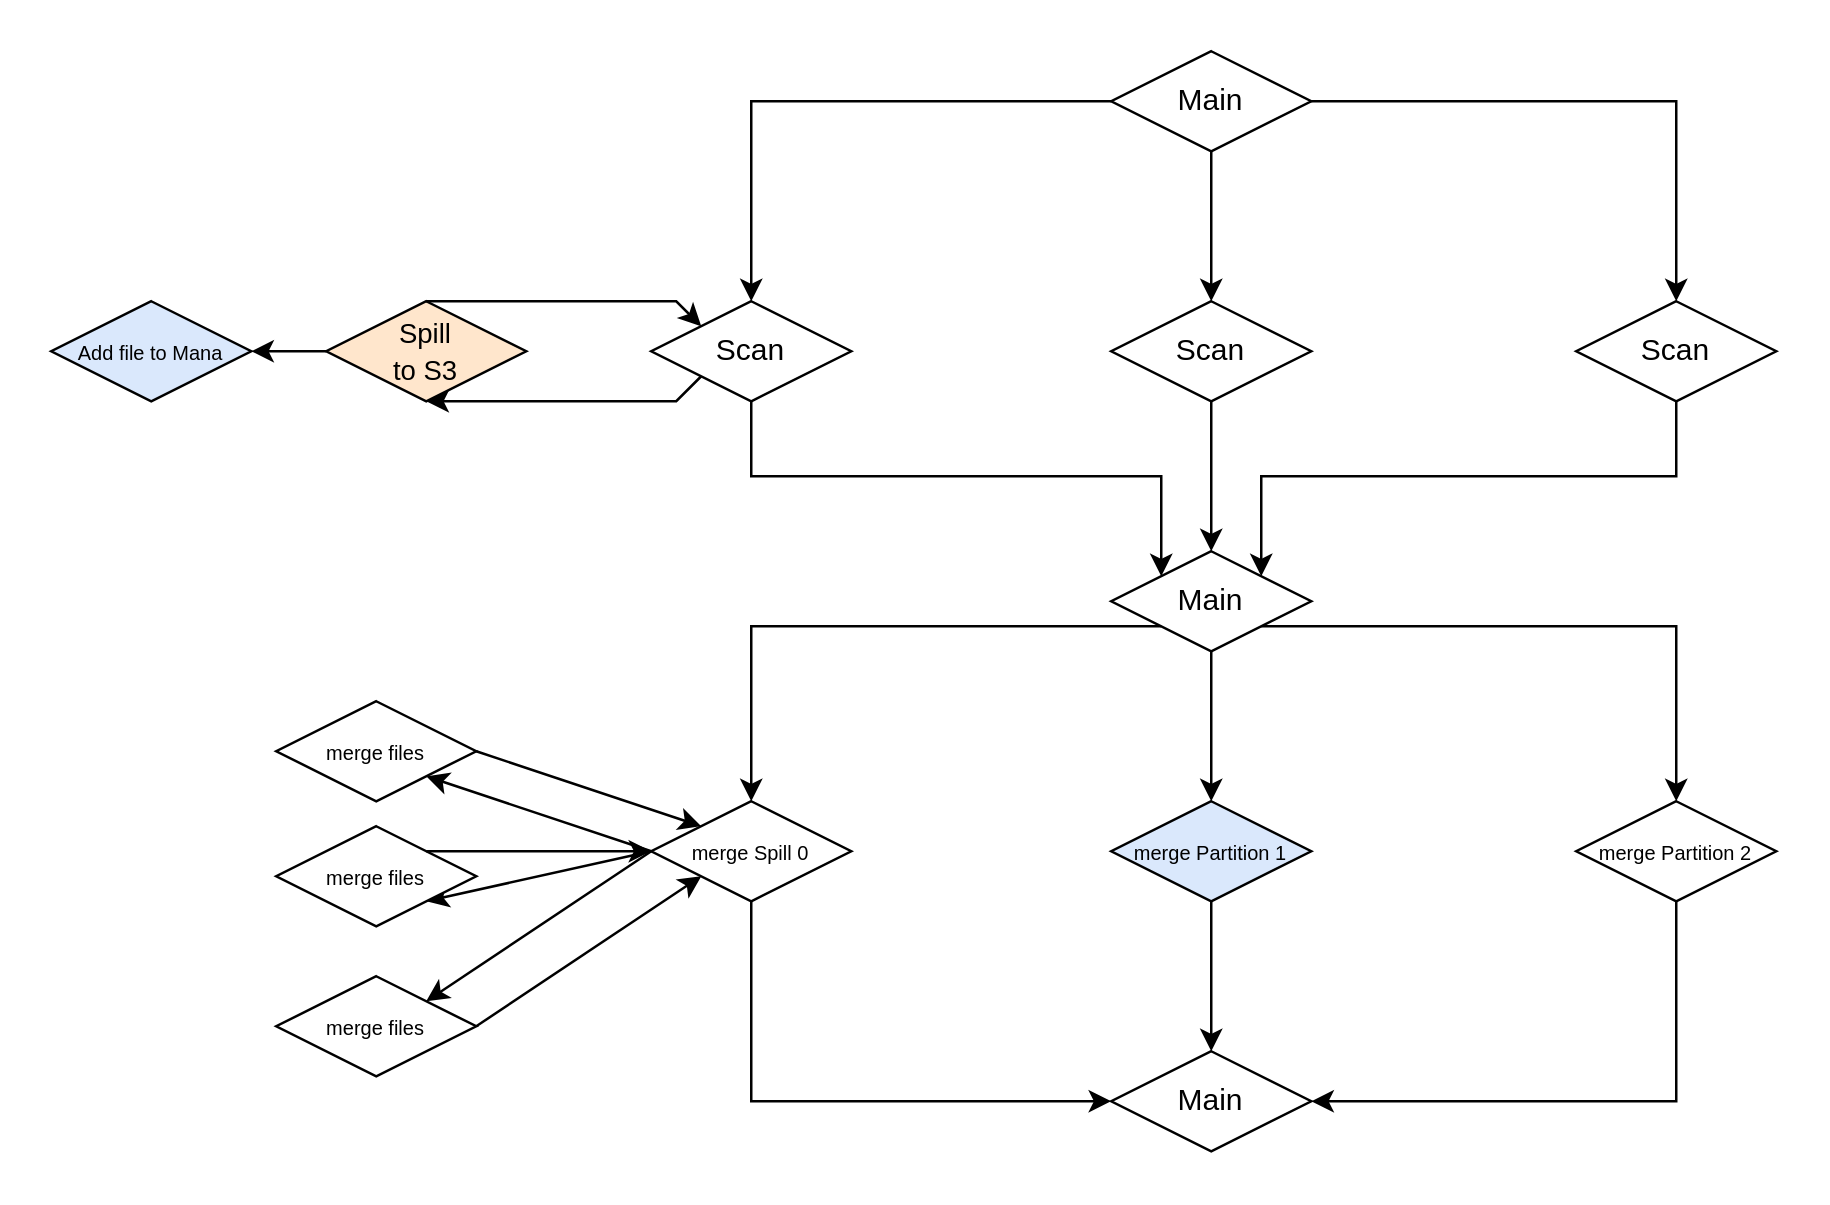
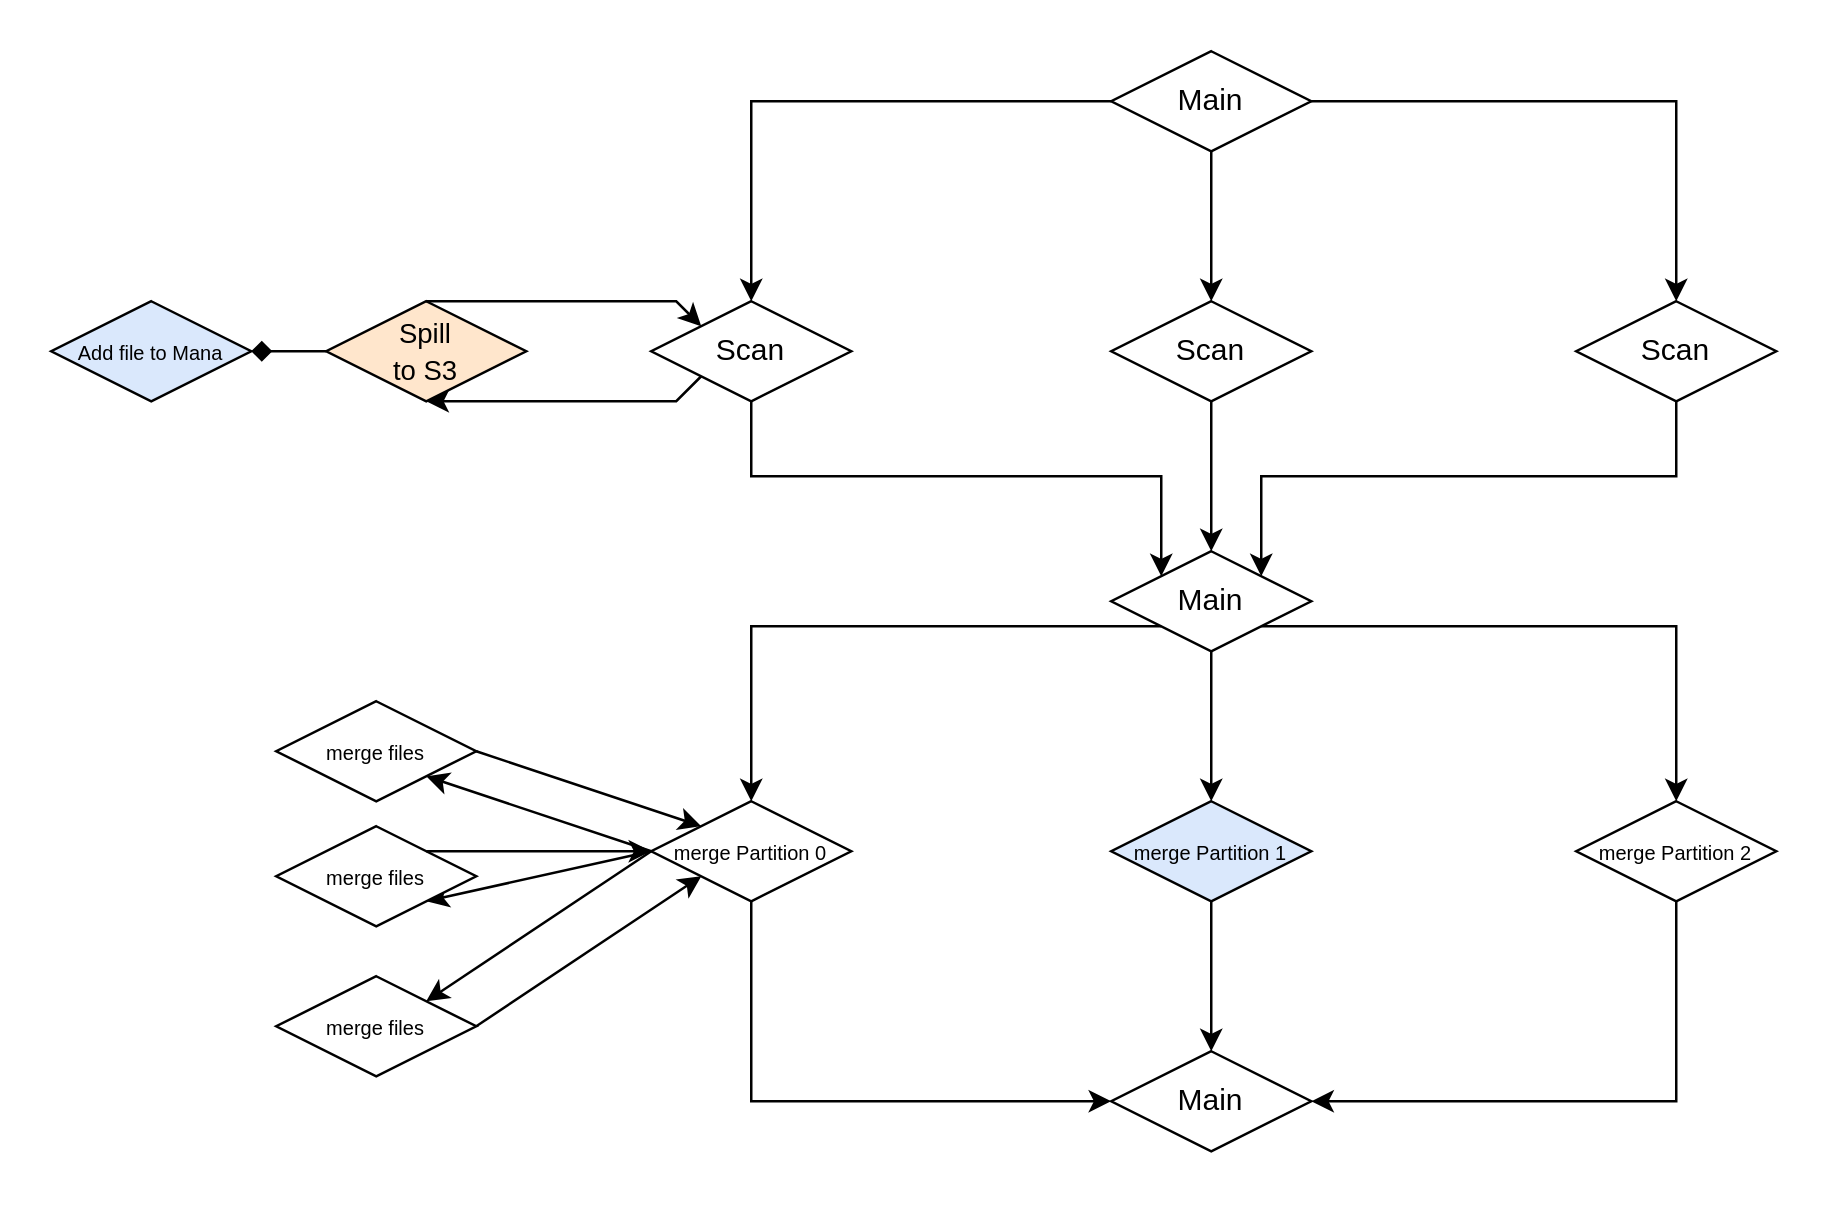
(270, 351) -> (272, 351)
(751, 851) -> (751, 851)
